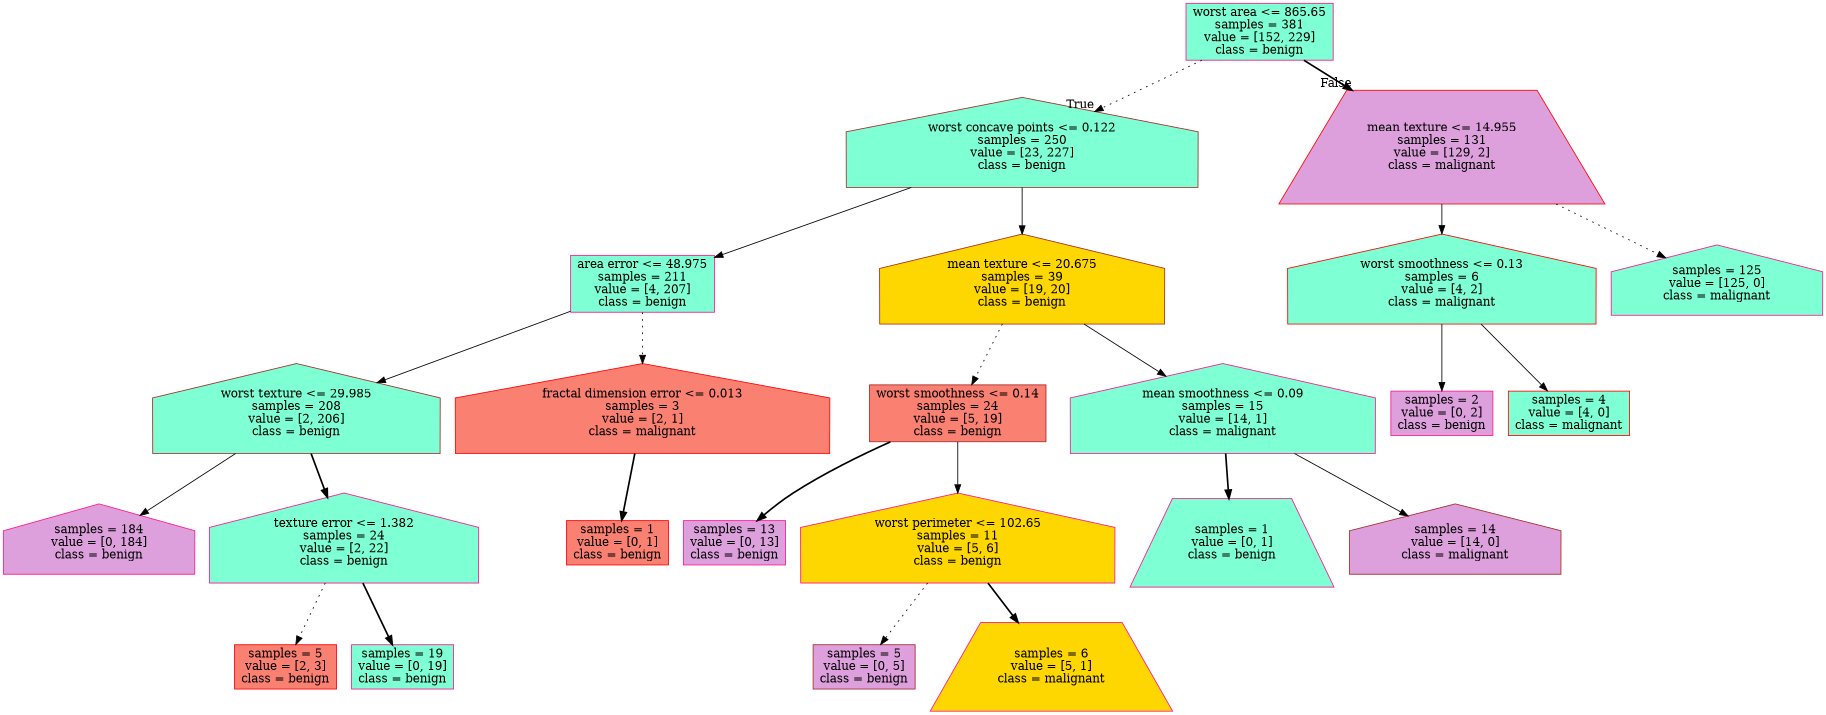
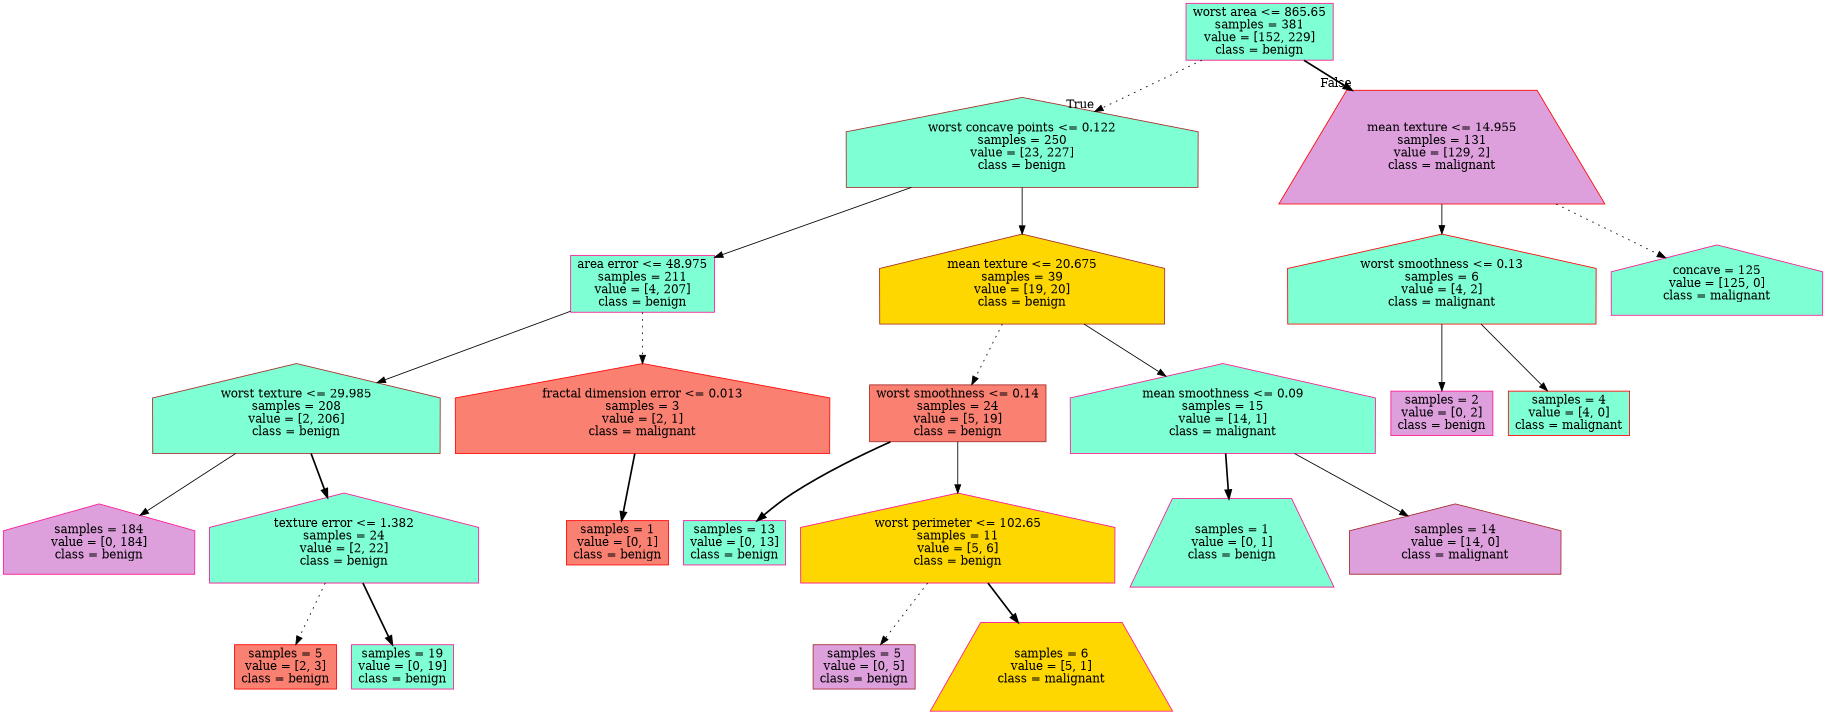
(1717, 284) -> (1717, 284)
(735, 543) -> (735, 543)
